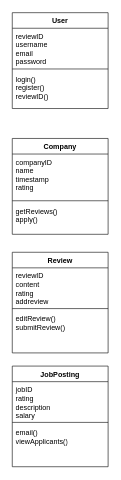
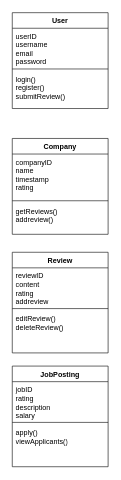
(32, 49) -> (32, 49)
(35, 88) -> (42, 88)
(39, 216) -> (39, 216)
(42, 324) -> (42, 324)
(45, 438) -> (45, 438)
